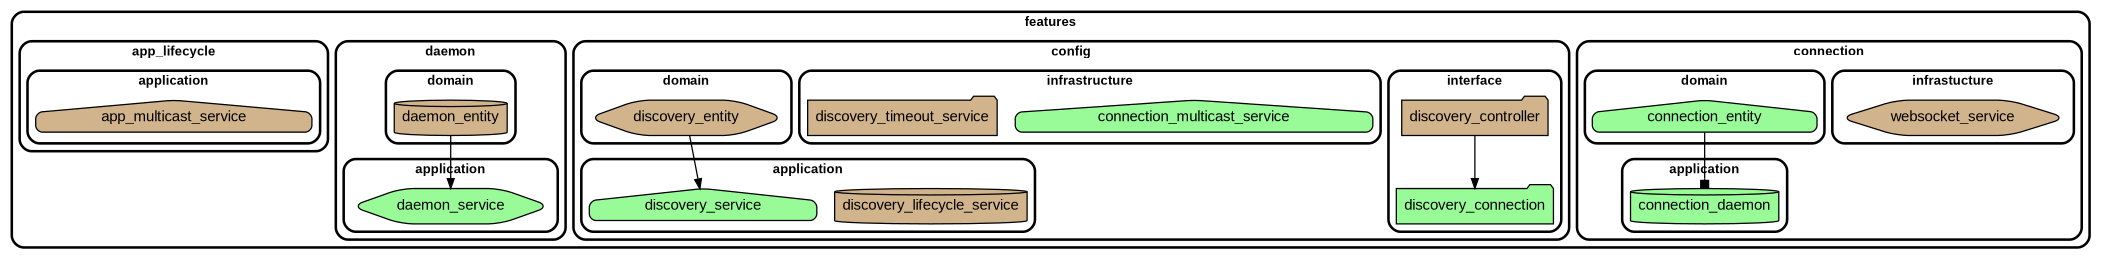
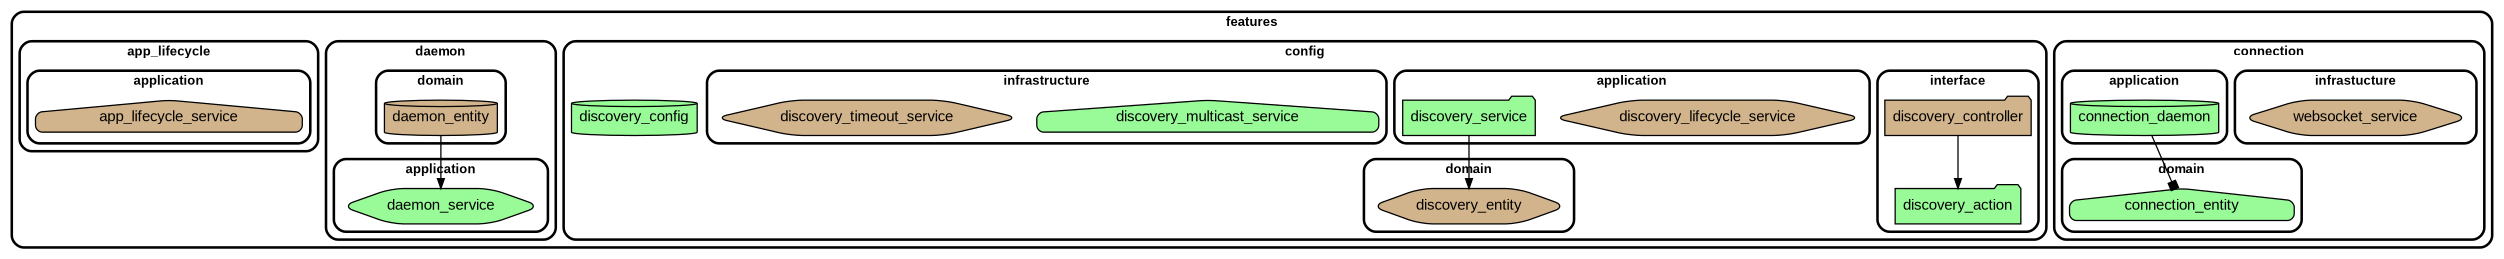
(174, 118) -> (169, 118)
none -> (634, 118)
(902, 118) -> (867, 118)
(1194, 118) -> (1208, 118)
(693, 153) -> (1469, 153)
(1705, 153) -> (2159, 152)
(703, 206) -> (1469, 118)
(931, 206) -> (1708, 118)
(1475, 206) -> (1958, 206)
